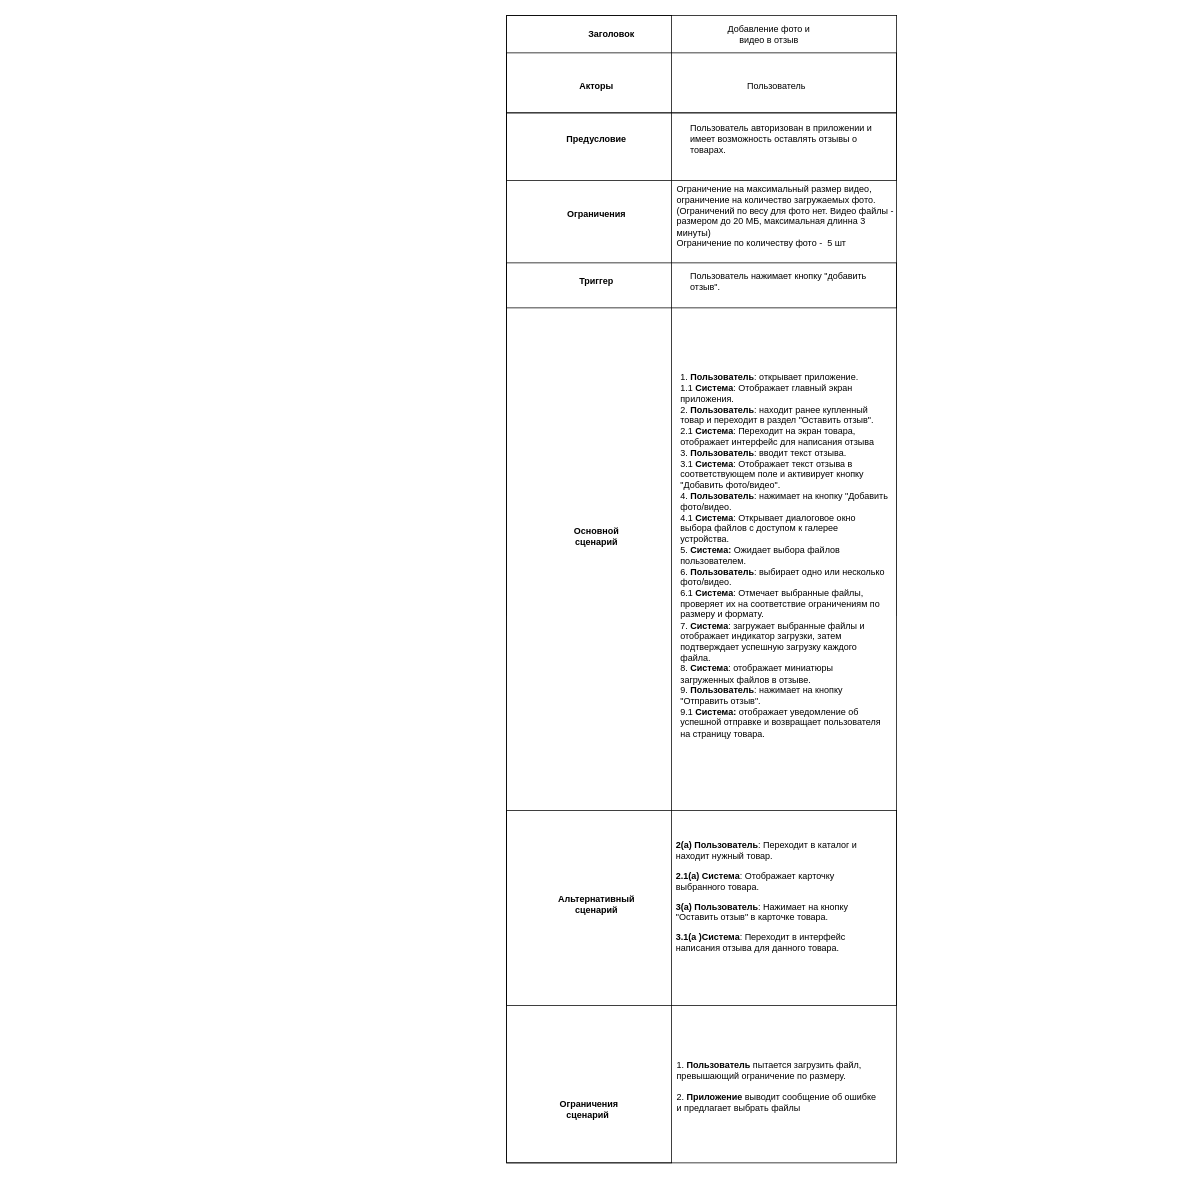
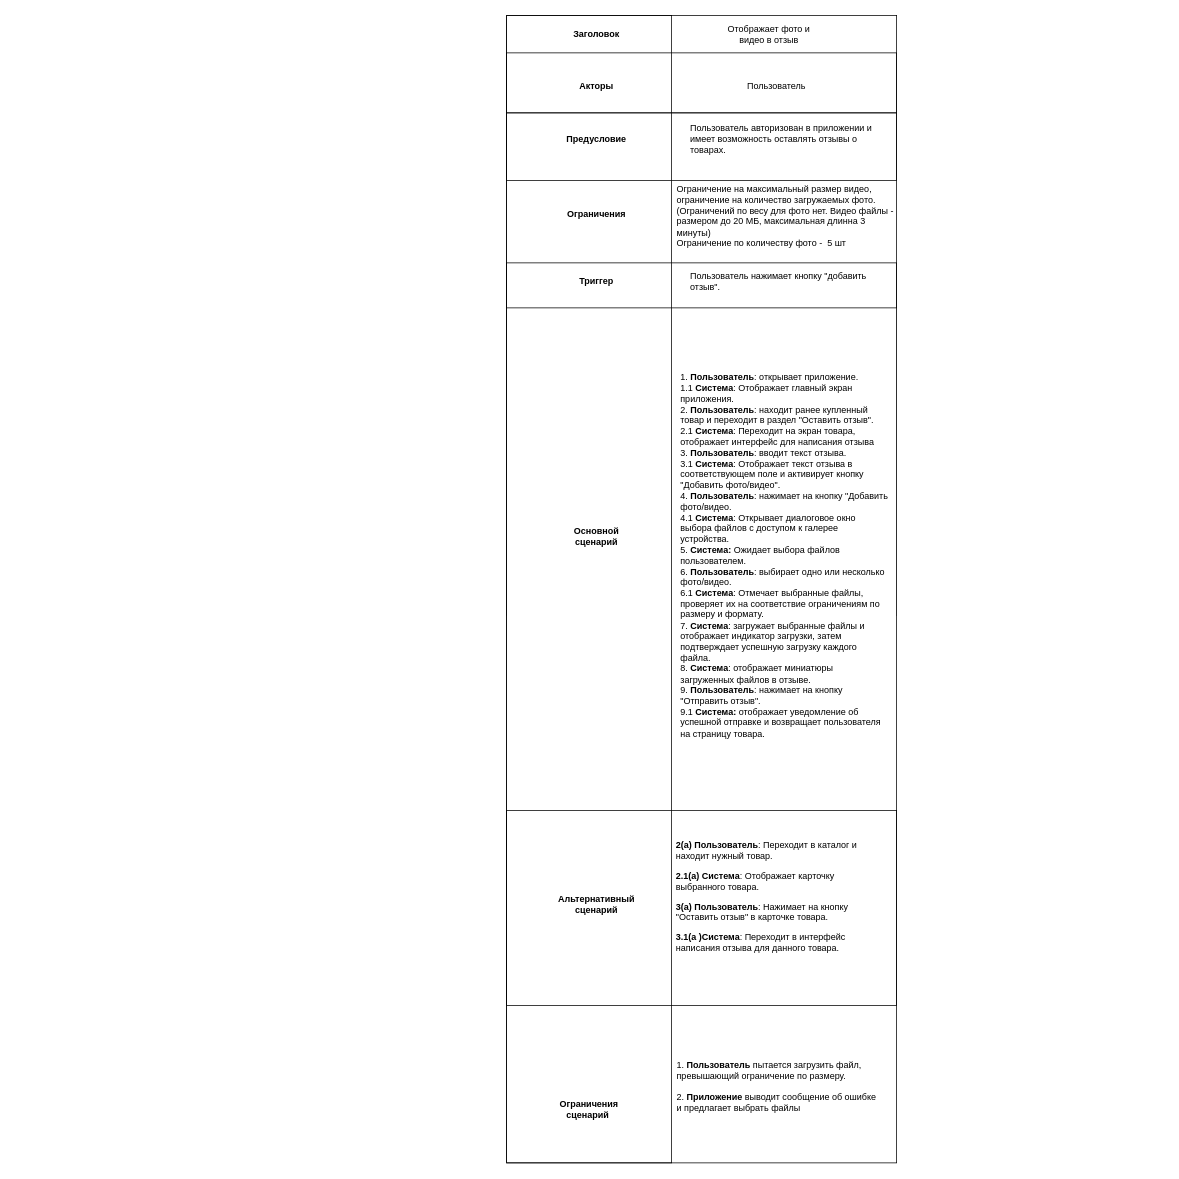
(612, 34) -> (597, 34)
(769, 34) -> (769, 34)
